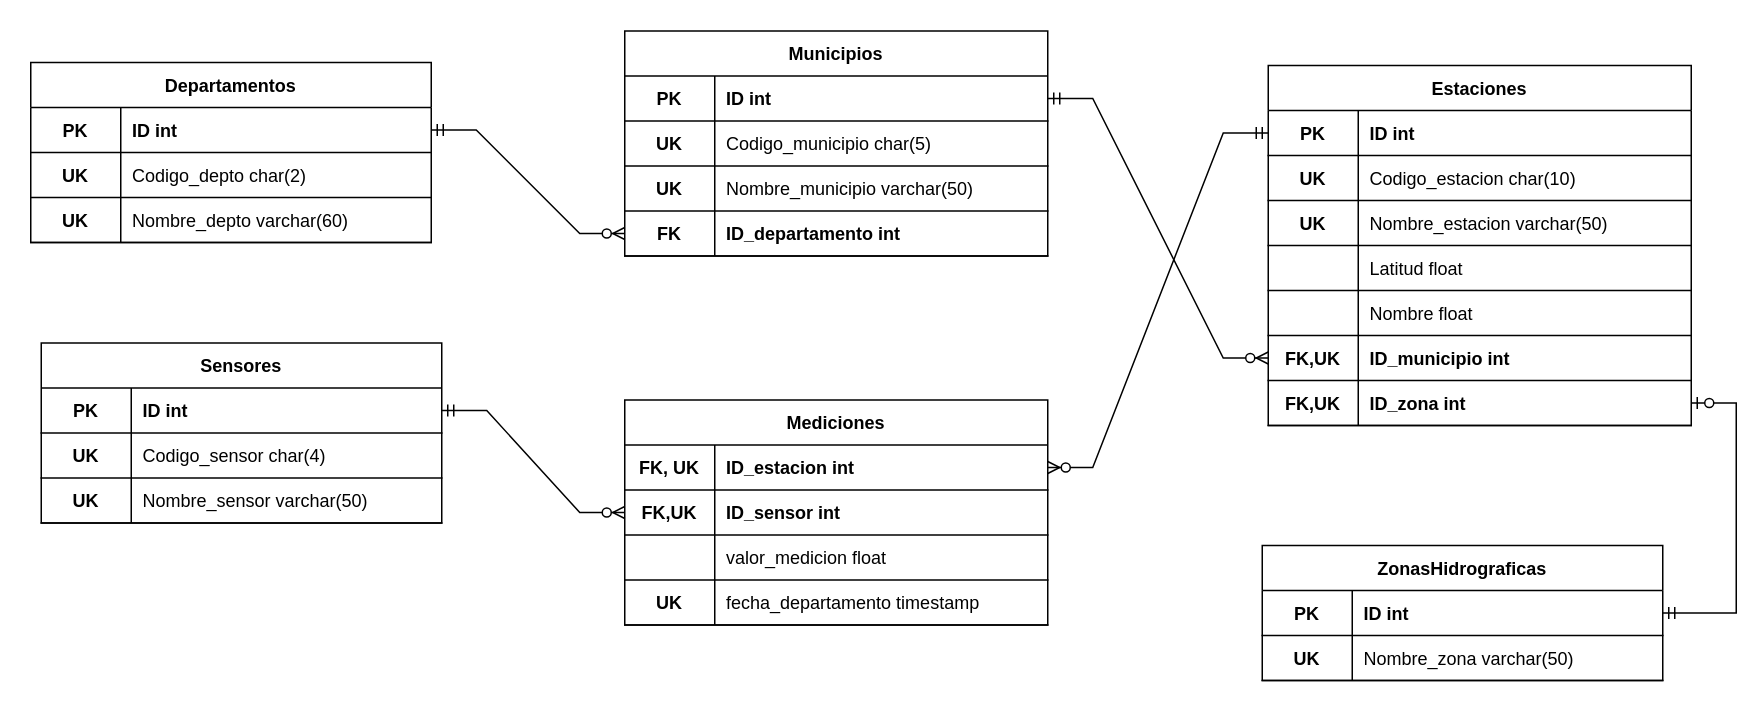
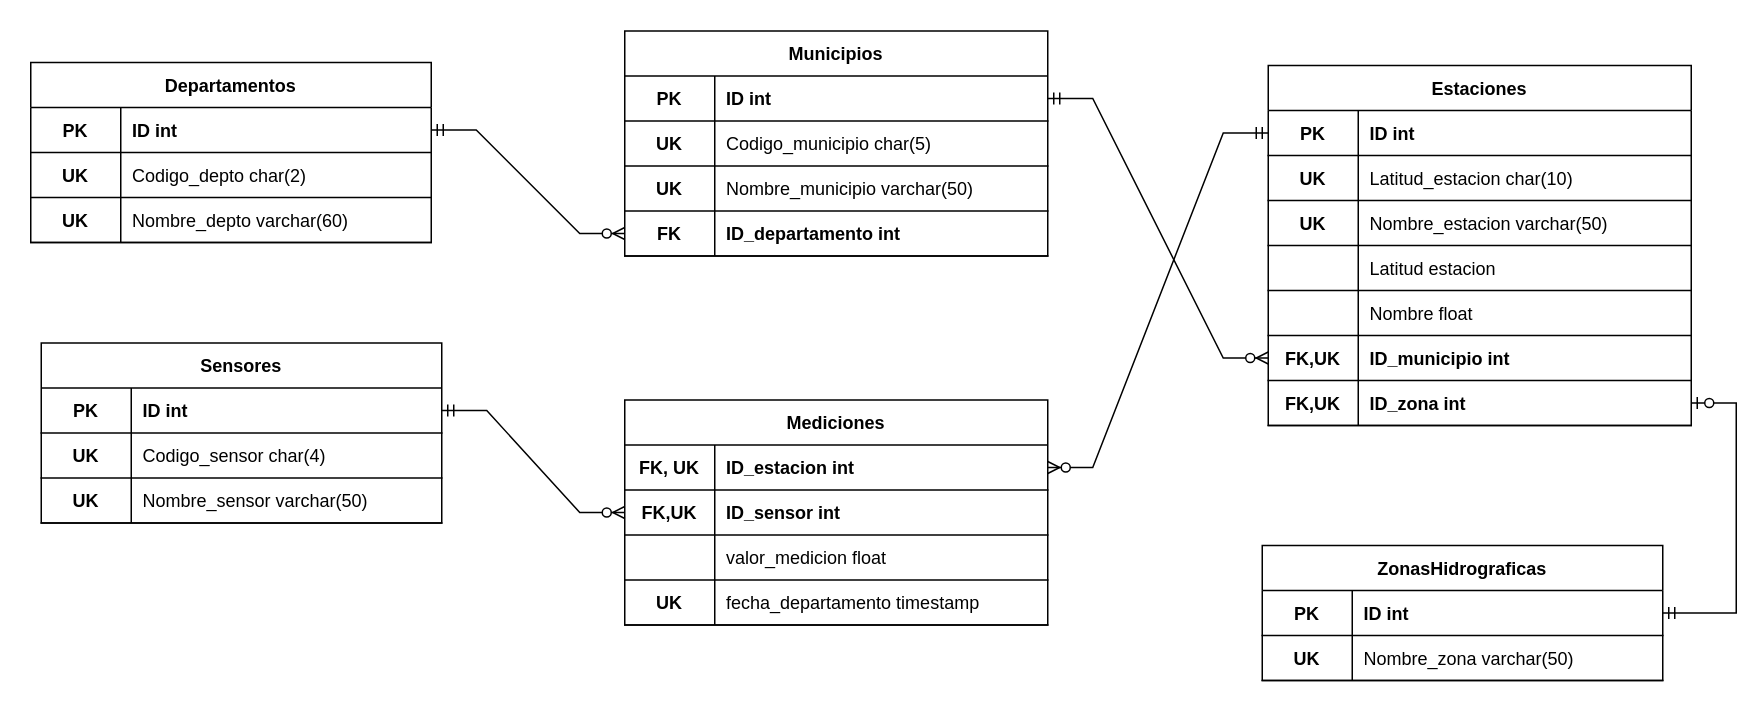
(1483, 179) -> (1488, 179)
(1428, 269) -> (1443, 269)
